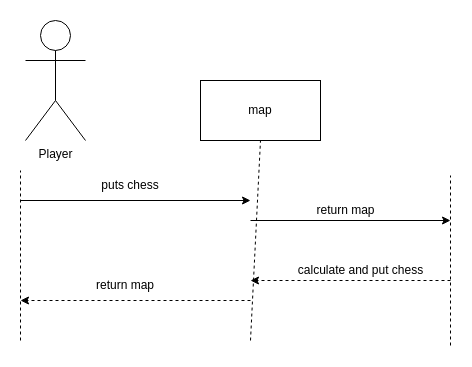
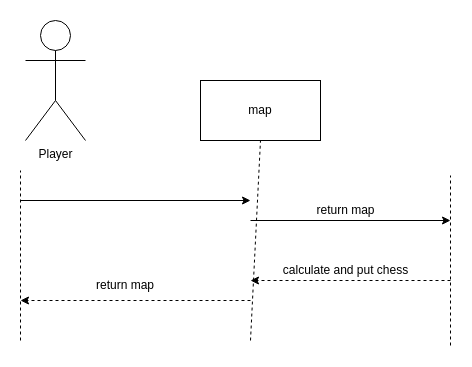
(131, 186) -> none
(361, 271) -> (346, 271)
